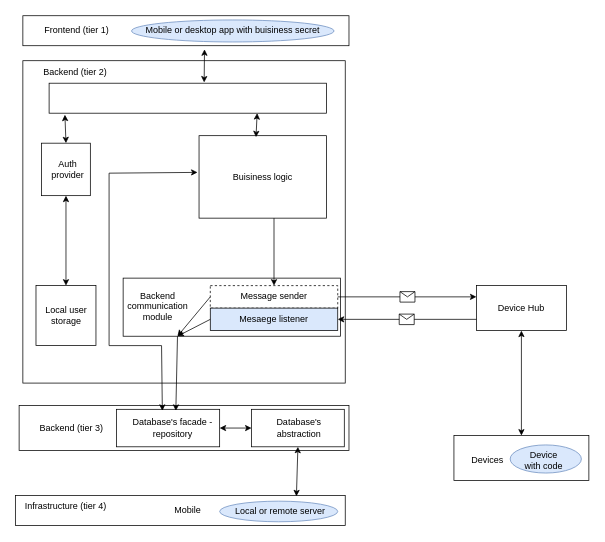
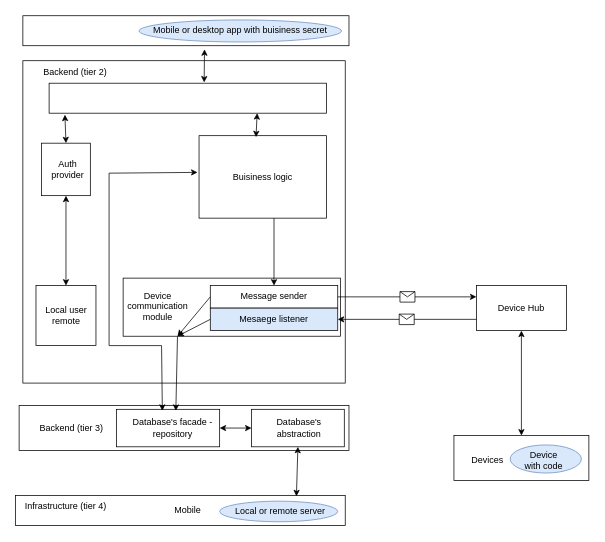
(76, 30) -> none
(233, 31) -> (240, 31)
(274, 297) -> (274, 297)
(158, 306) -> (158, 306)
(66, 315) -> (66, 315)
